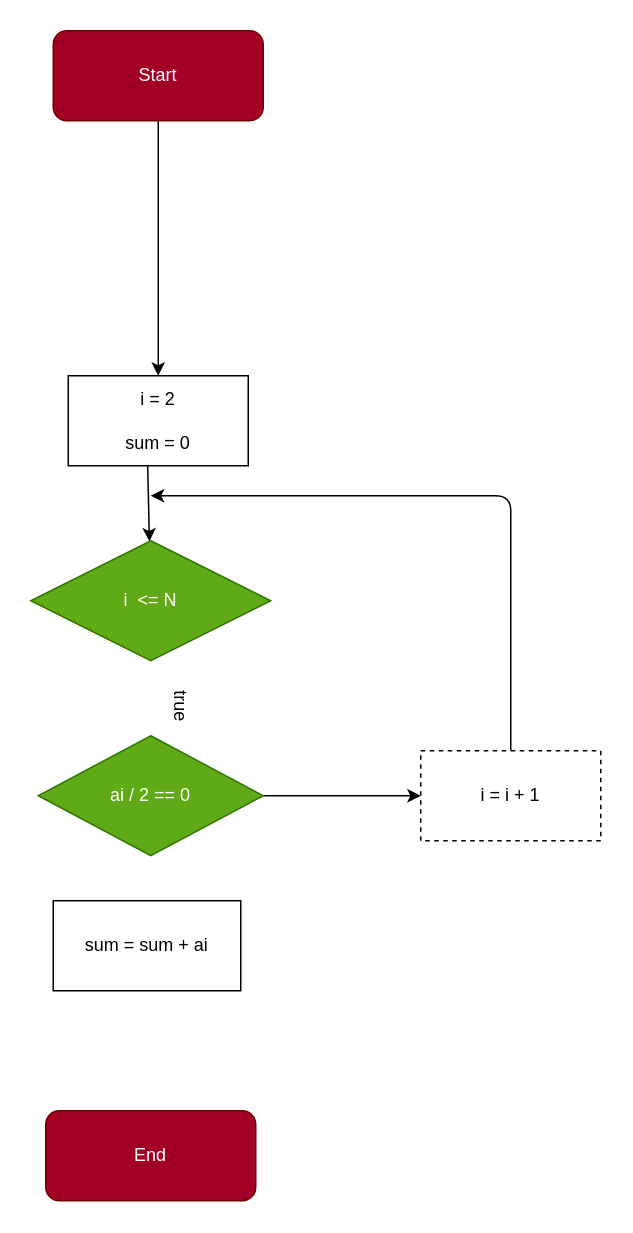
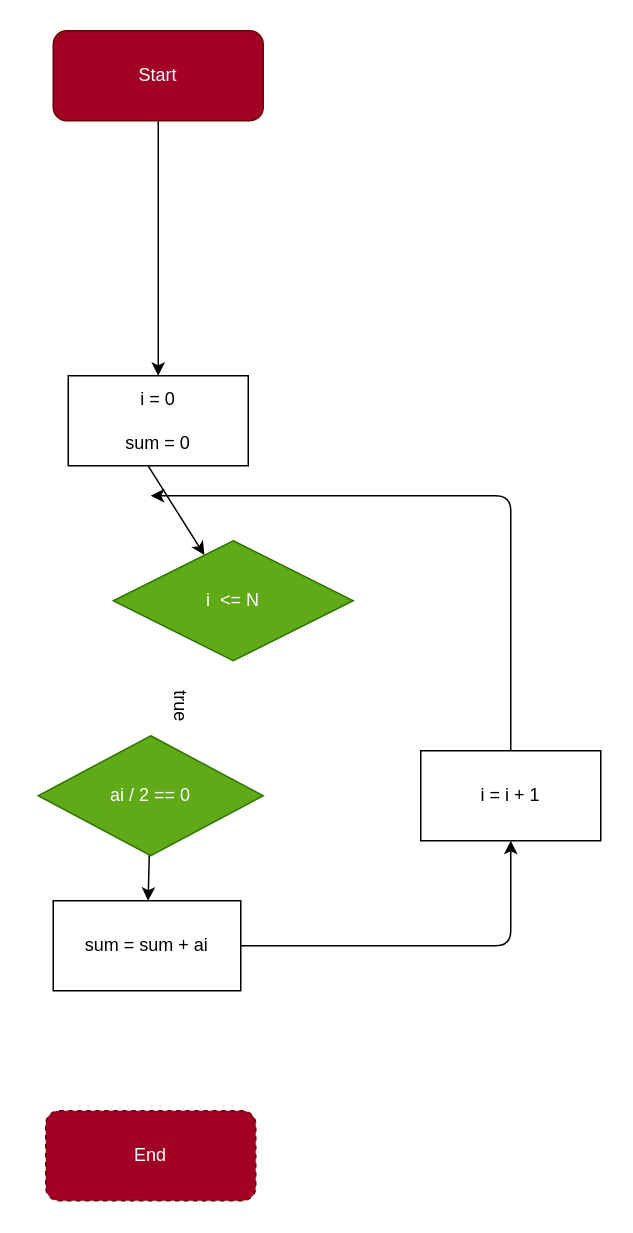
(158, 421) -> (158, 421)
(151, 601) -> (233, 601)
(337, 796) -> (149, 873)
(511, 796) -> (511, 796)
none -> (418, 946)
(151, 1156) -> (151, 1156)
